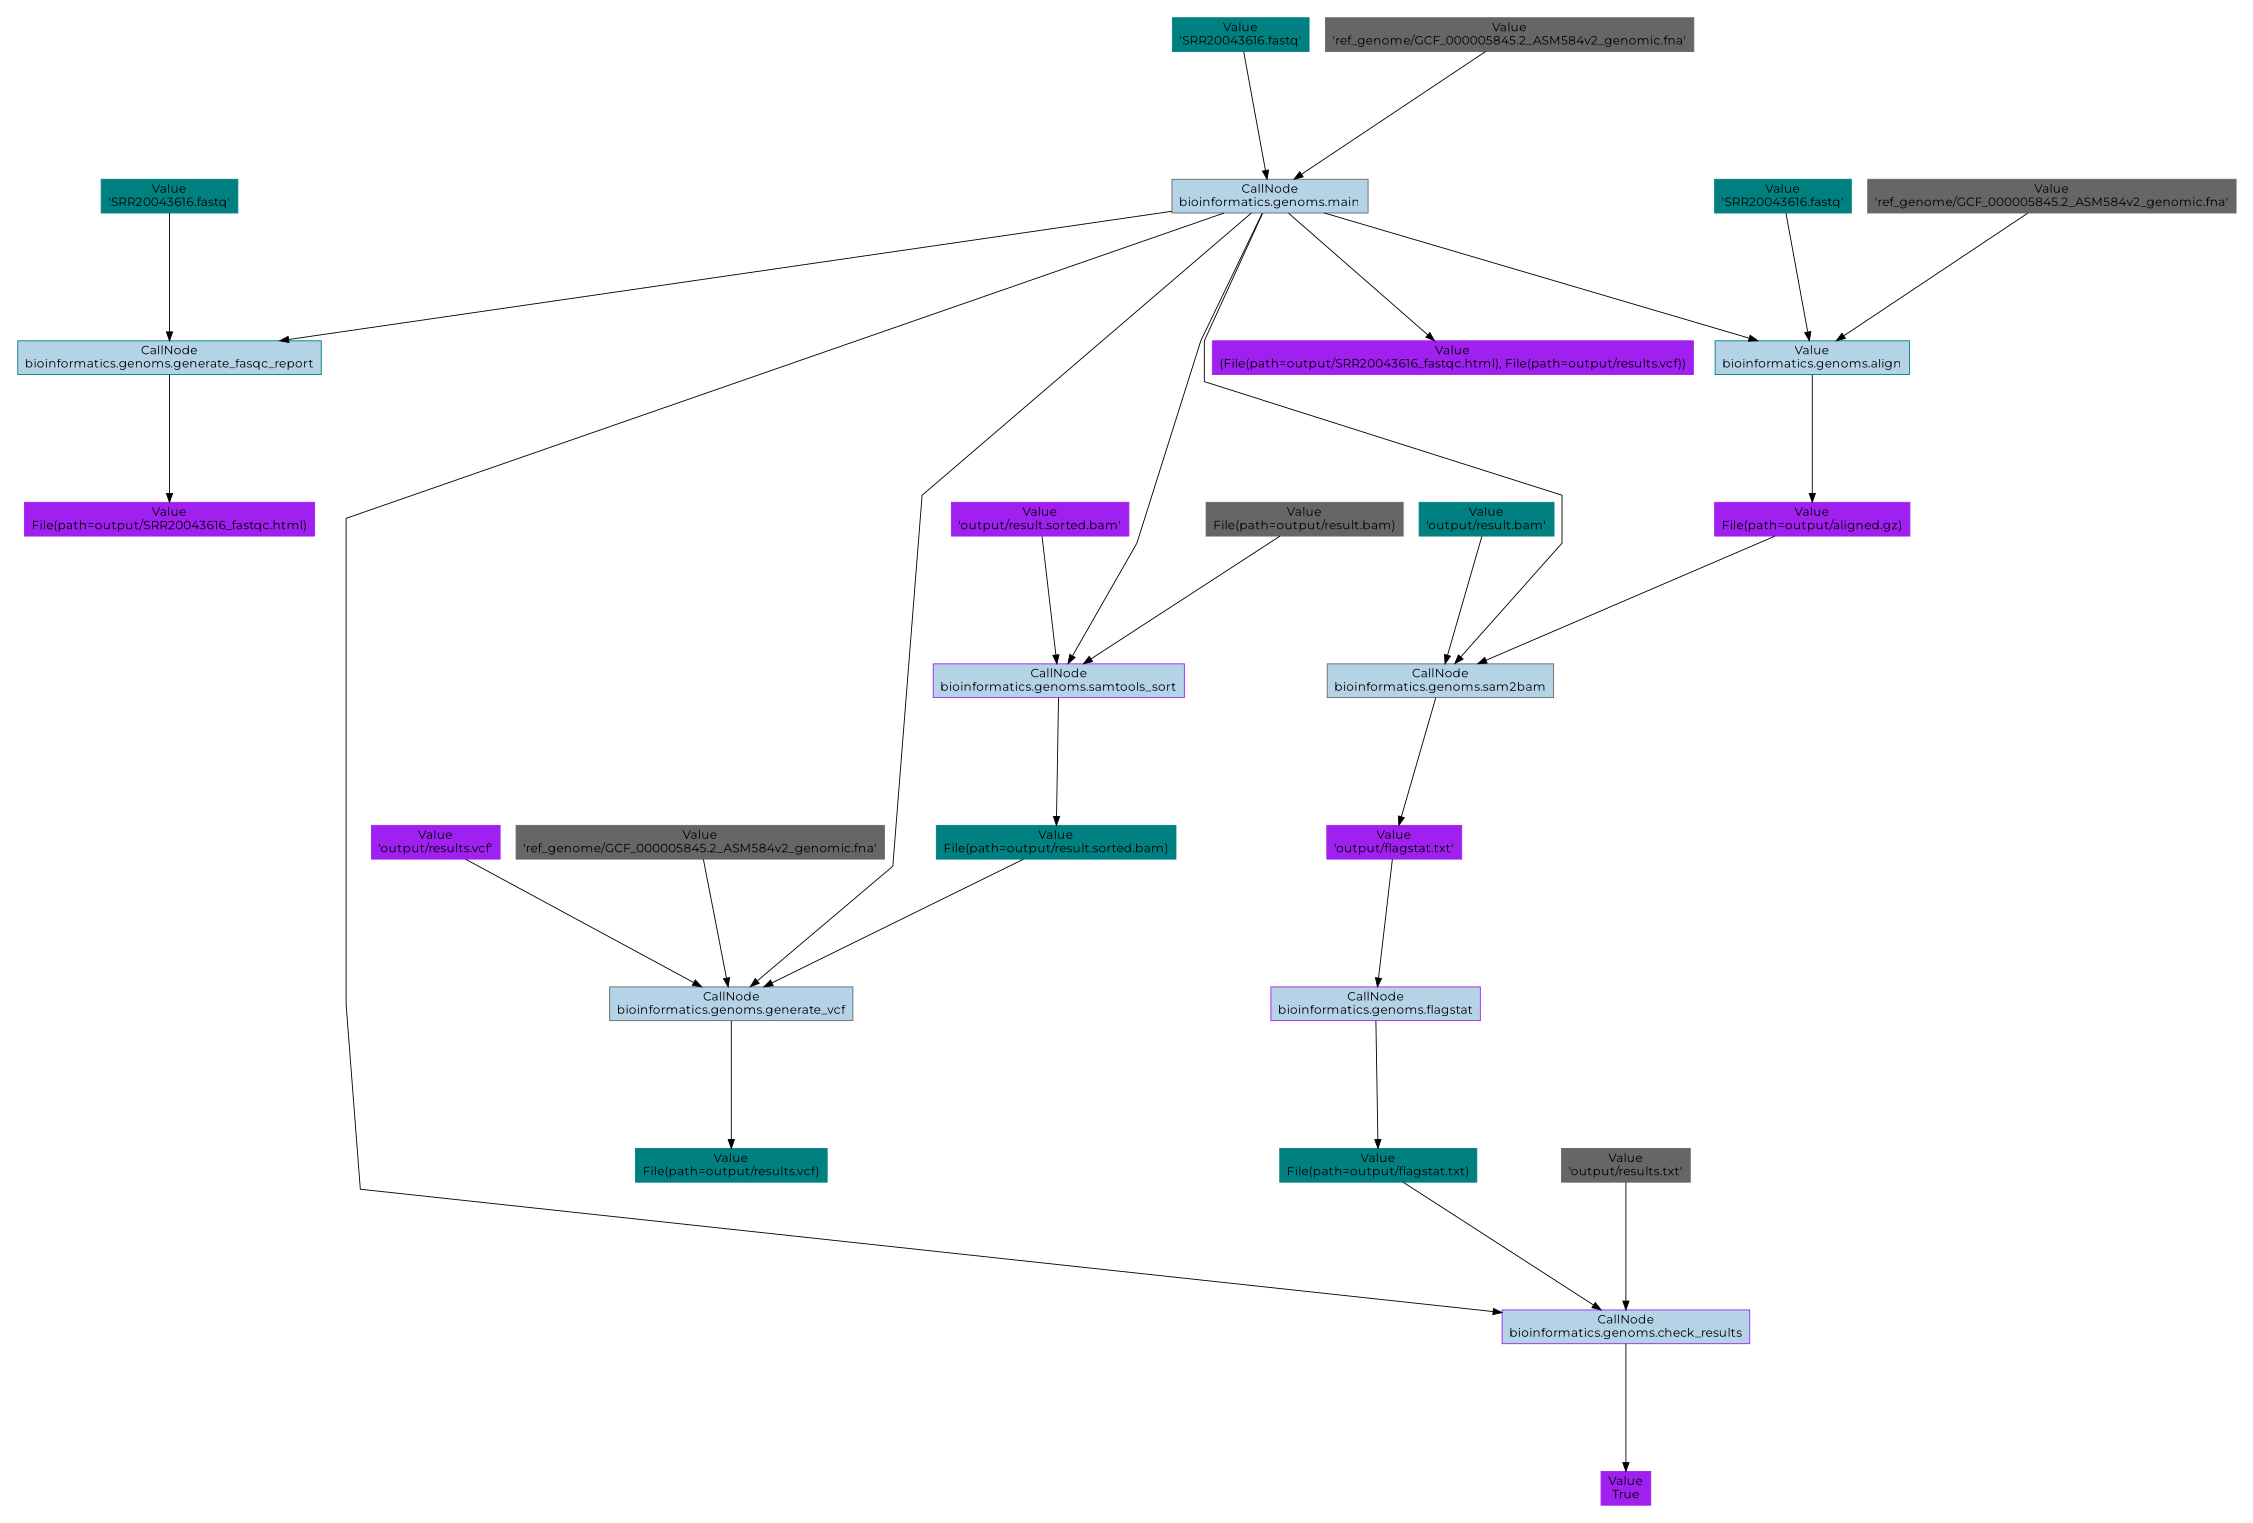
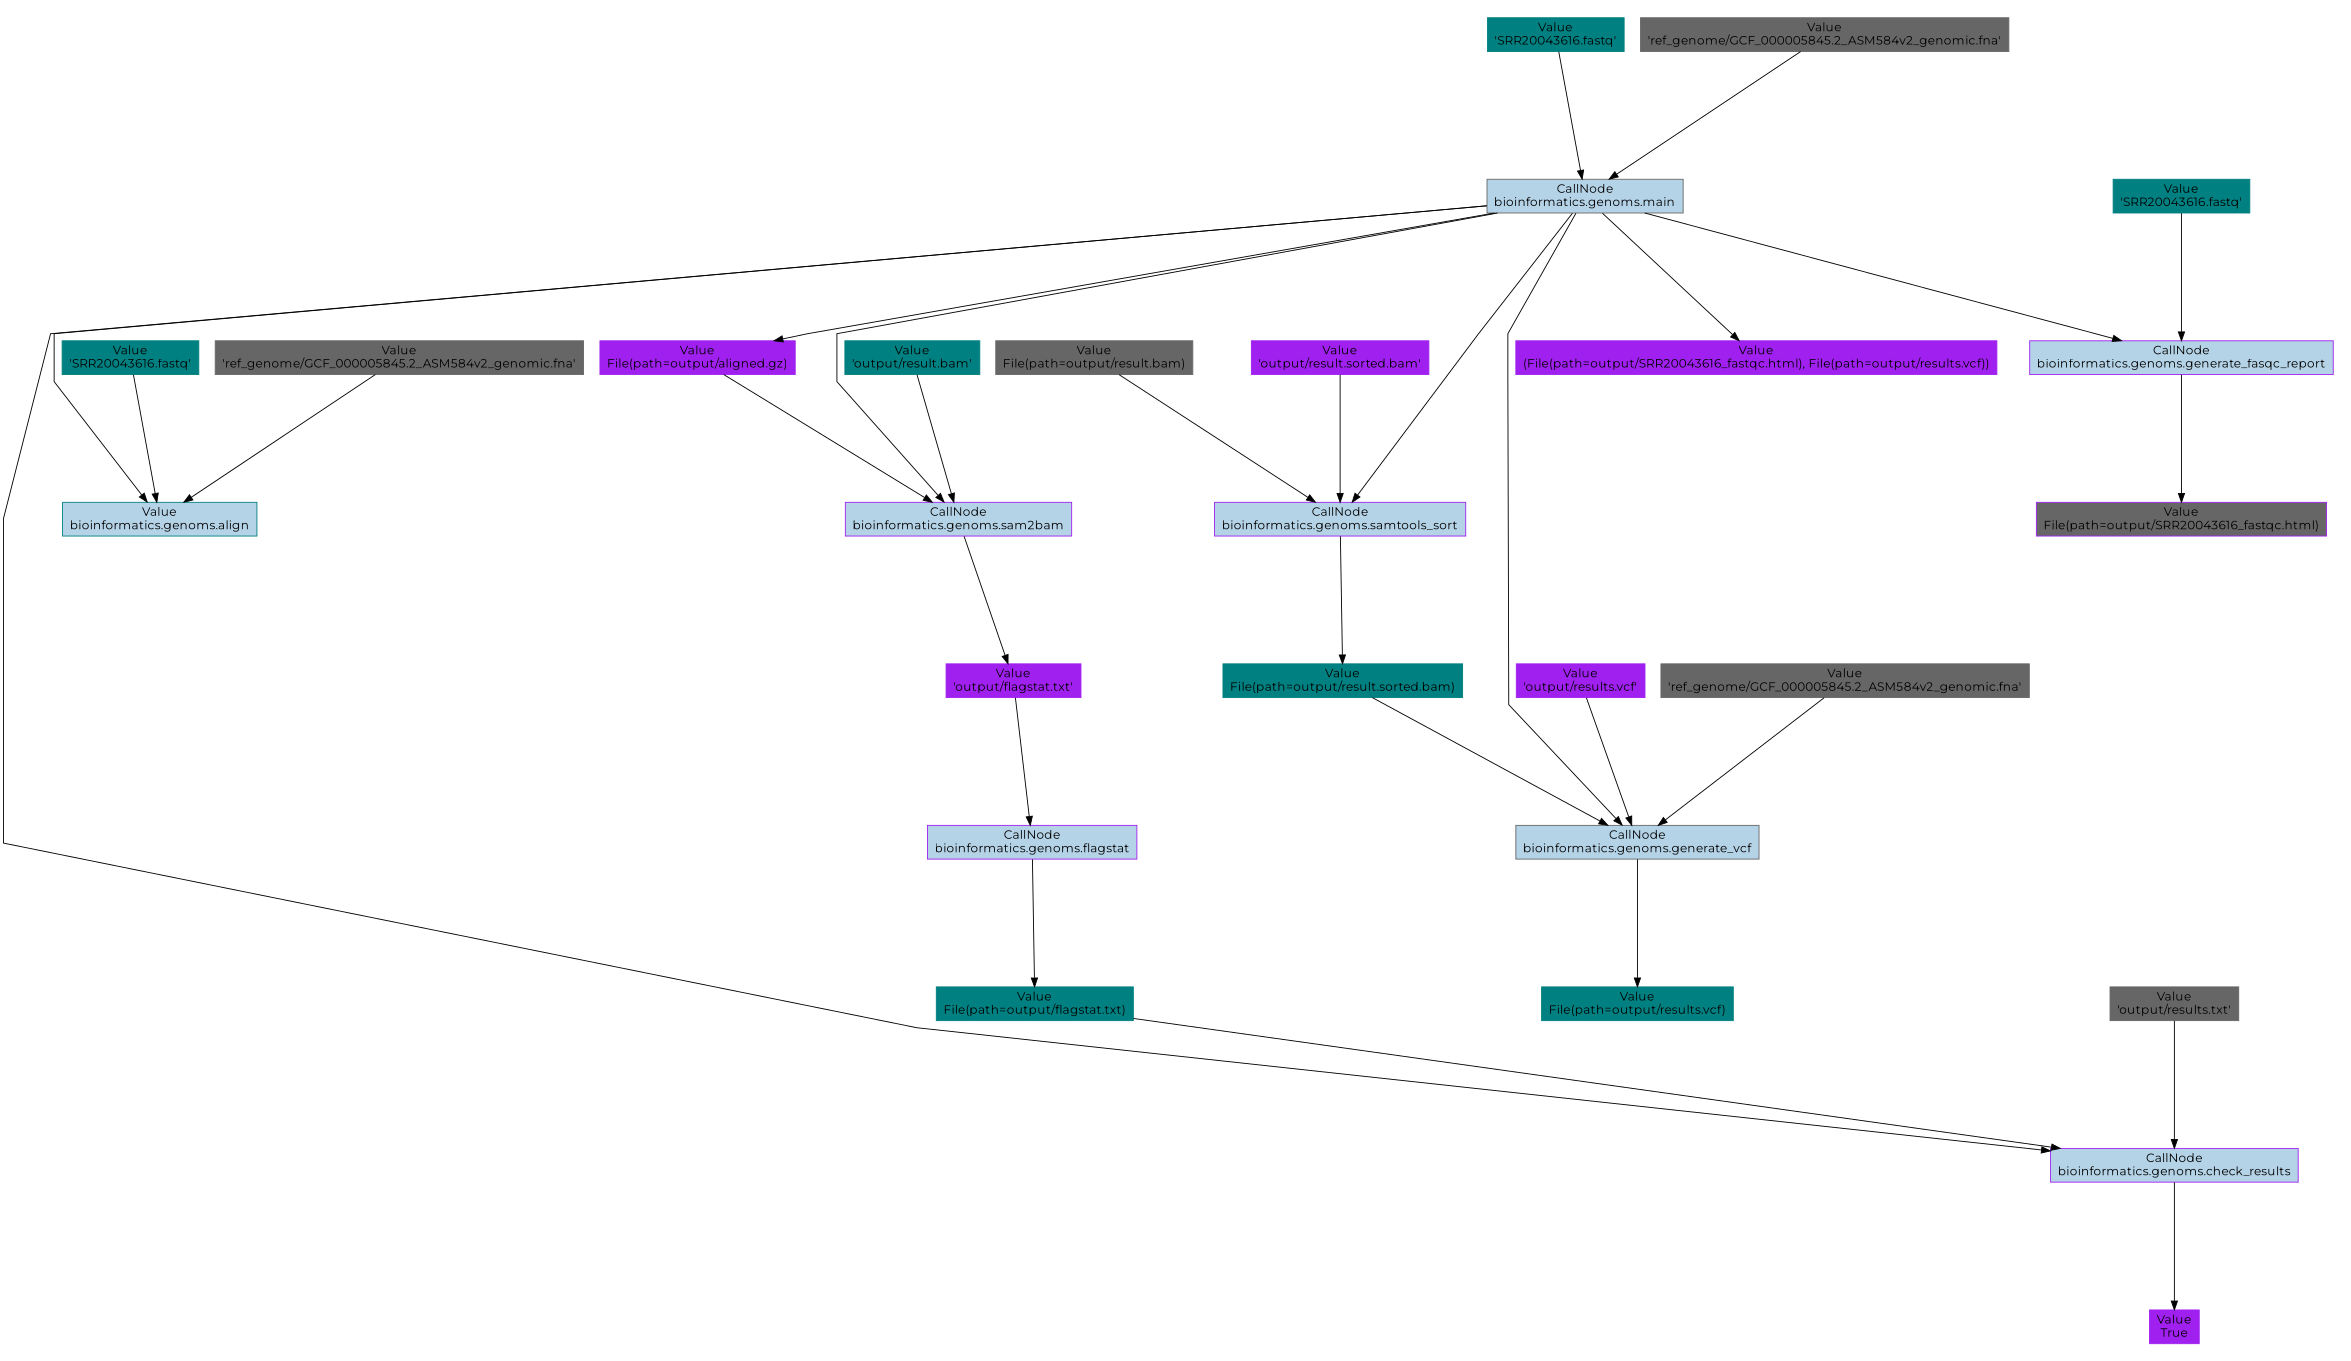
(170, 358) -> (2181, 358)
(1812, 434) -> (1138, 276)
(170, 519) -> (2181, 519)
(1440, 681) -> (958, 519)
